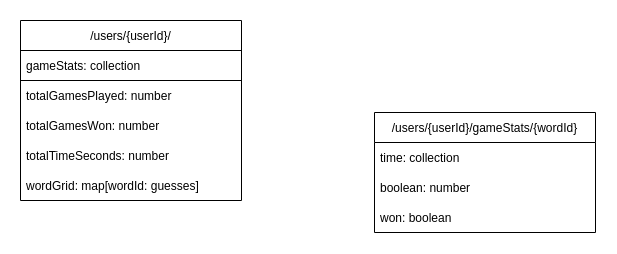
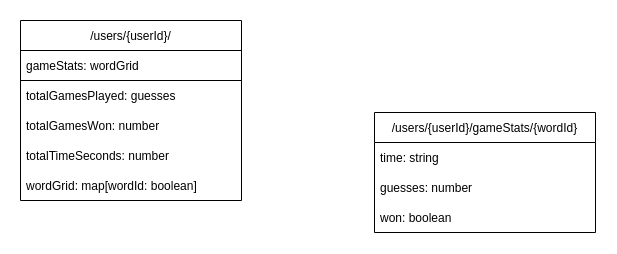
(89, 66) -> (85, 66)
(100, 96) -> (104, 96)
(424, 158) -> (414, 158)
(119, 186) -> (117, 186)
(426, 188) -> (427, 188)
